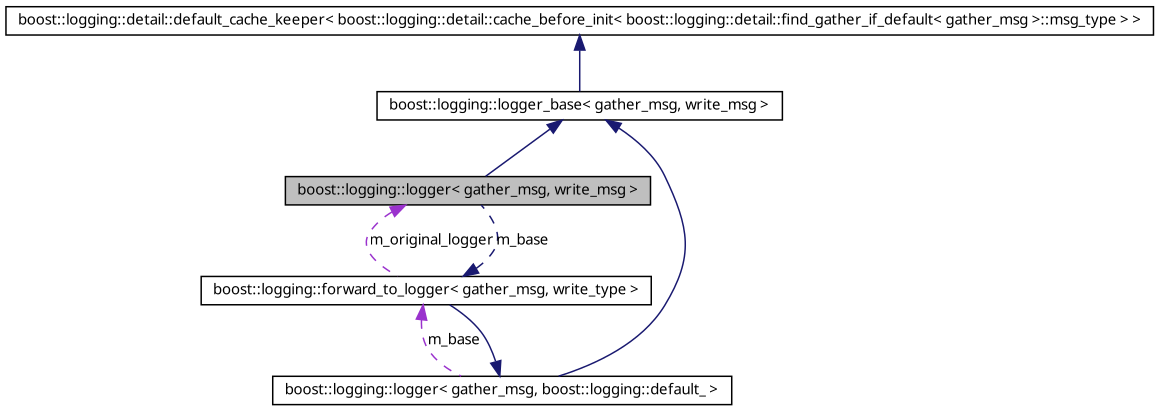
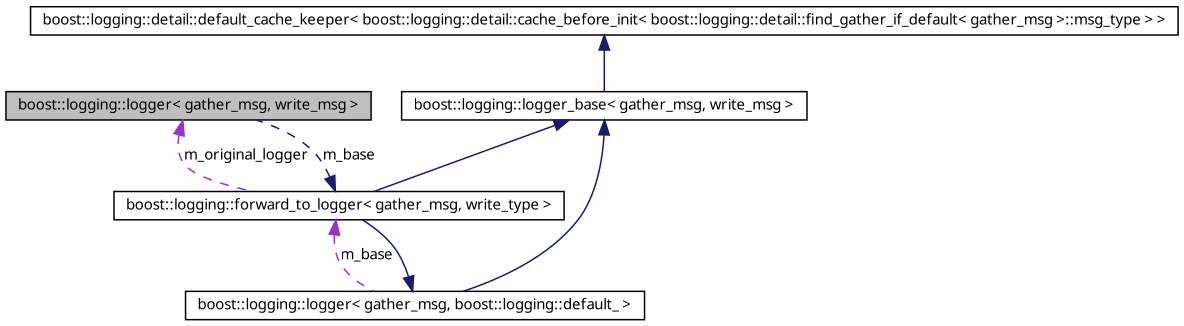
(518, 153) -> (465, 158)
